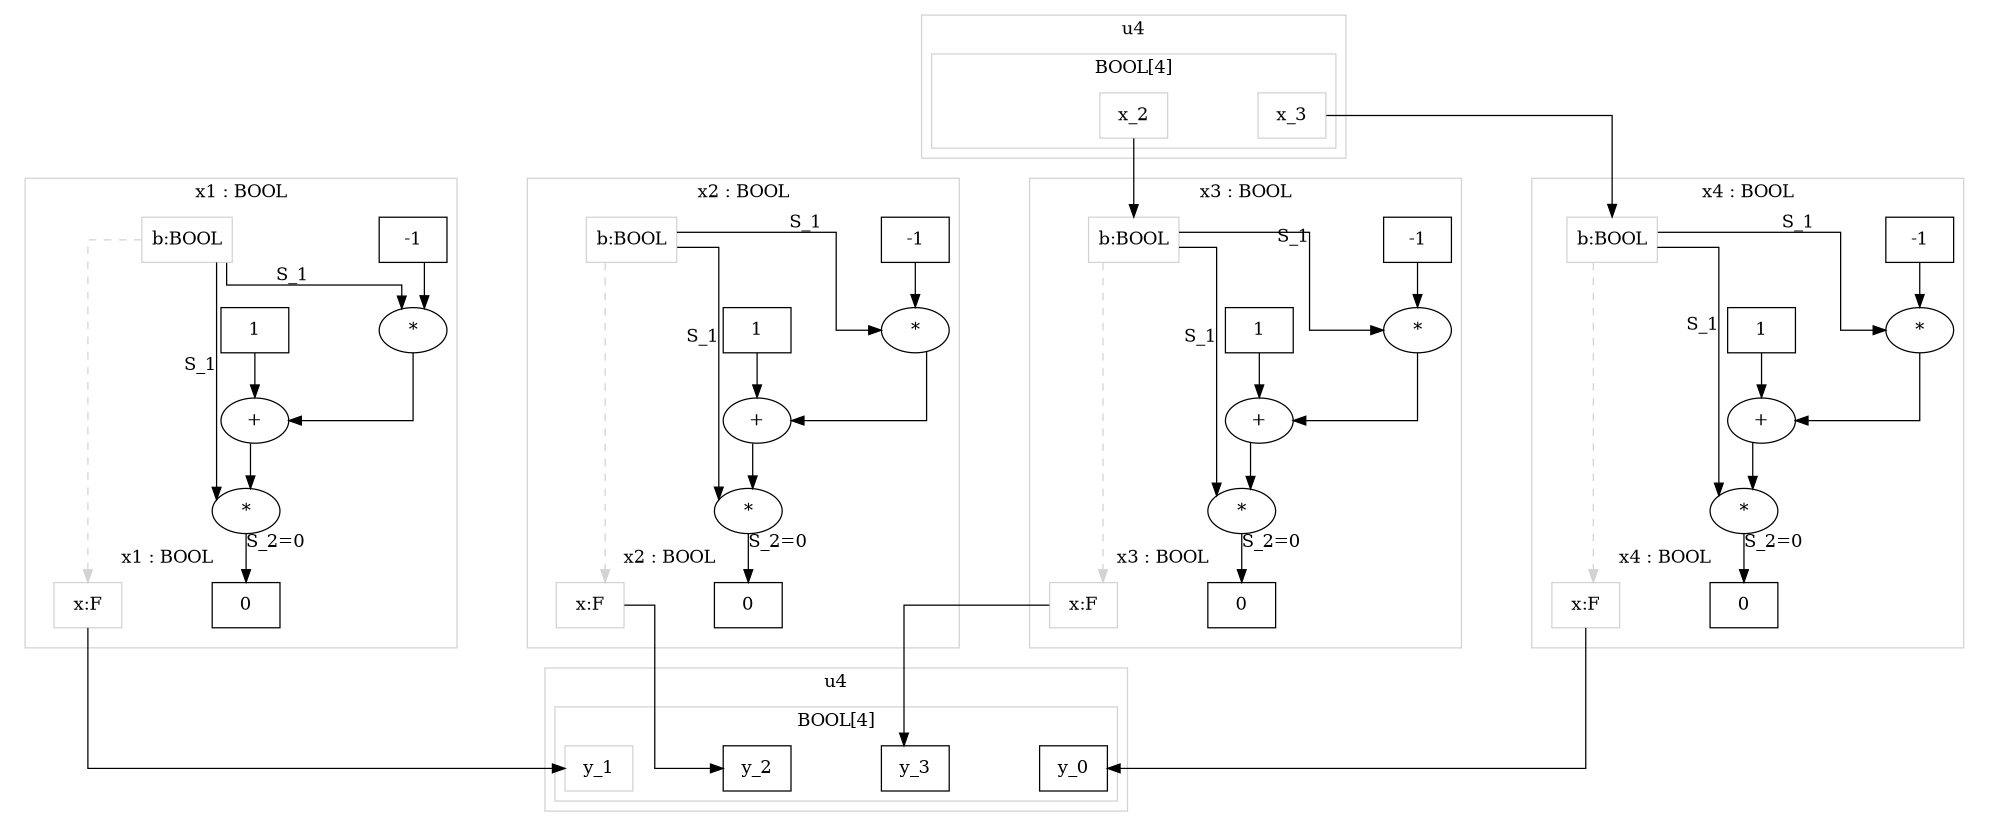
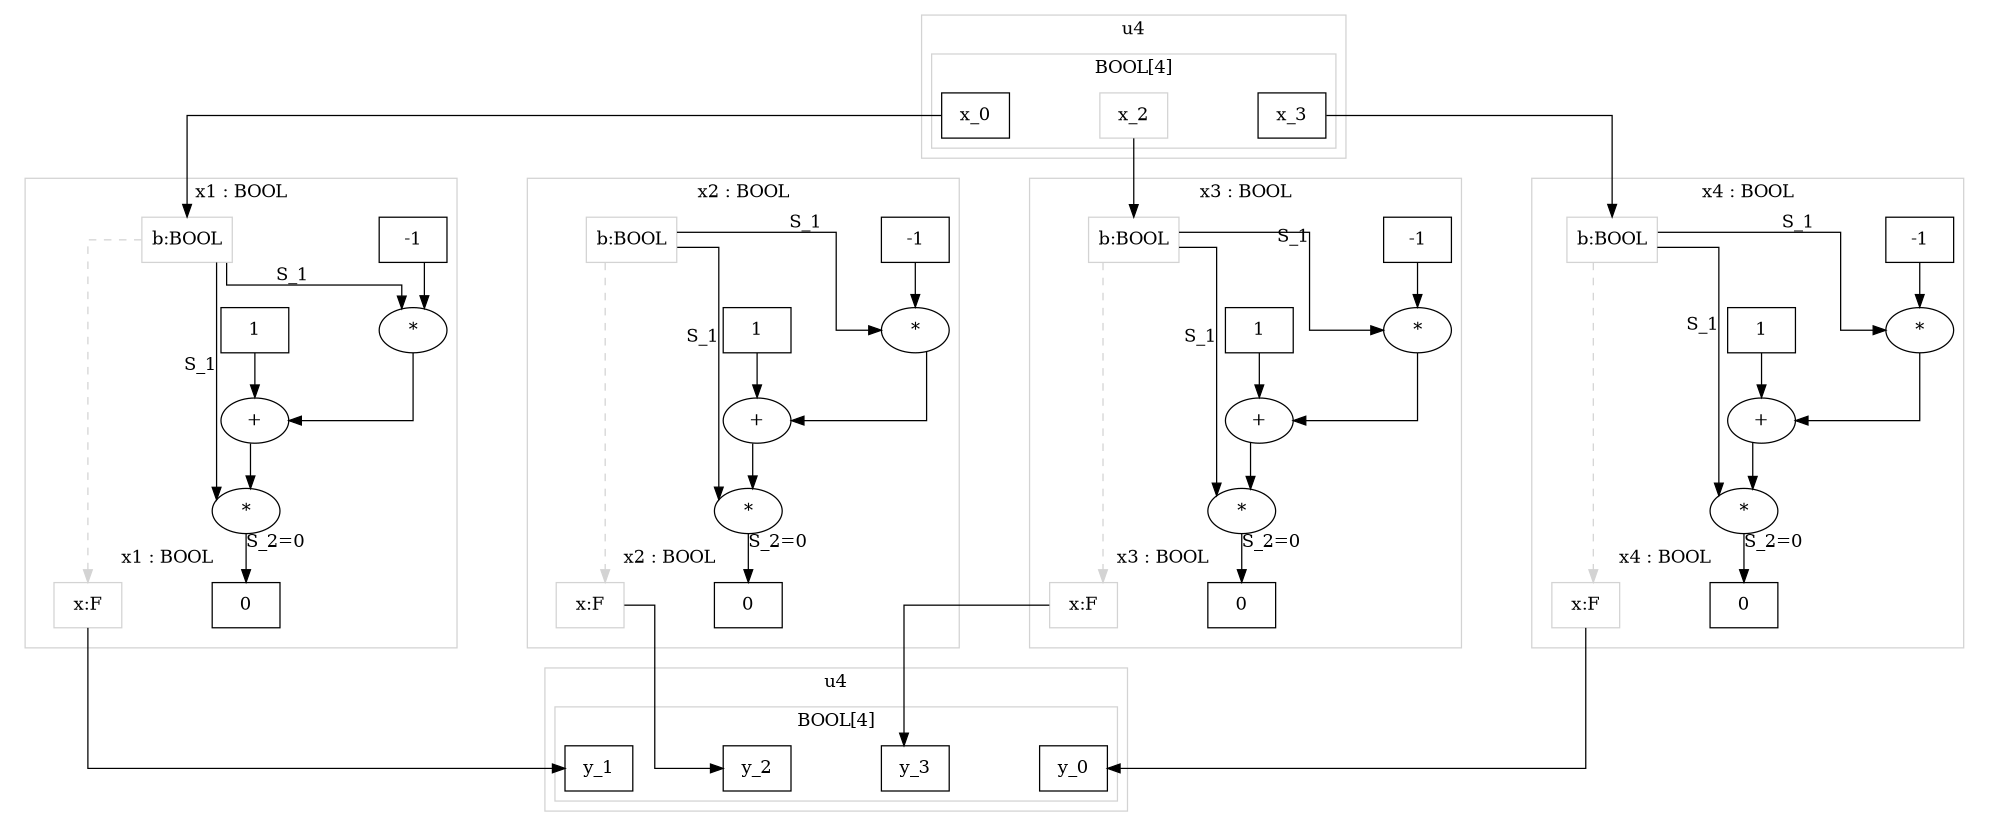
none -> (976, 116)
(1292, 116) -> (1292, 116)
(599, 768) -> (599, 768)
